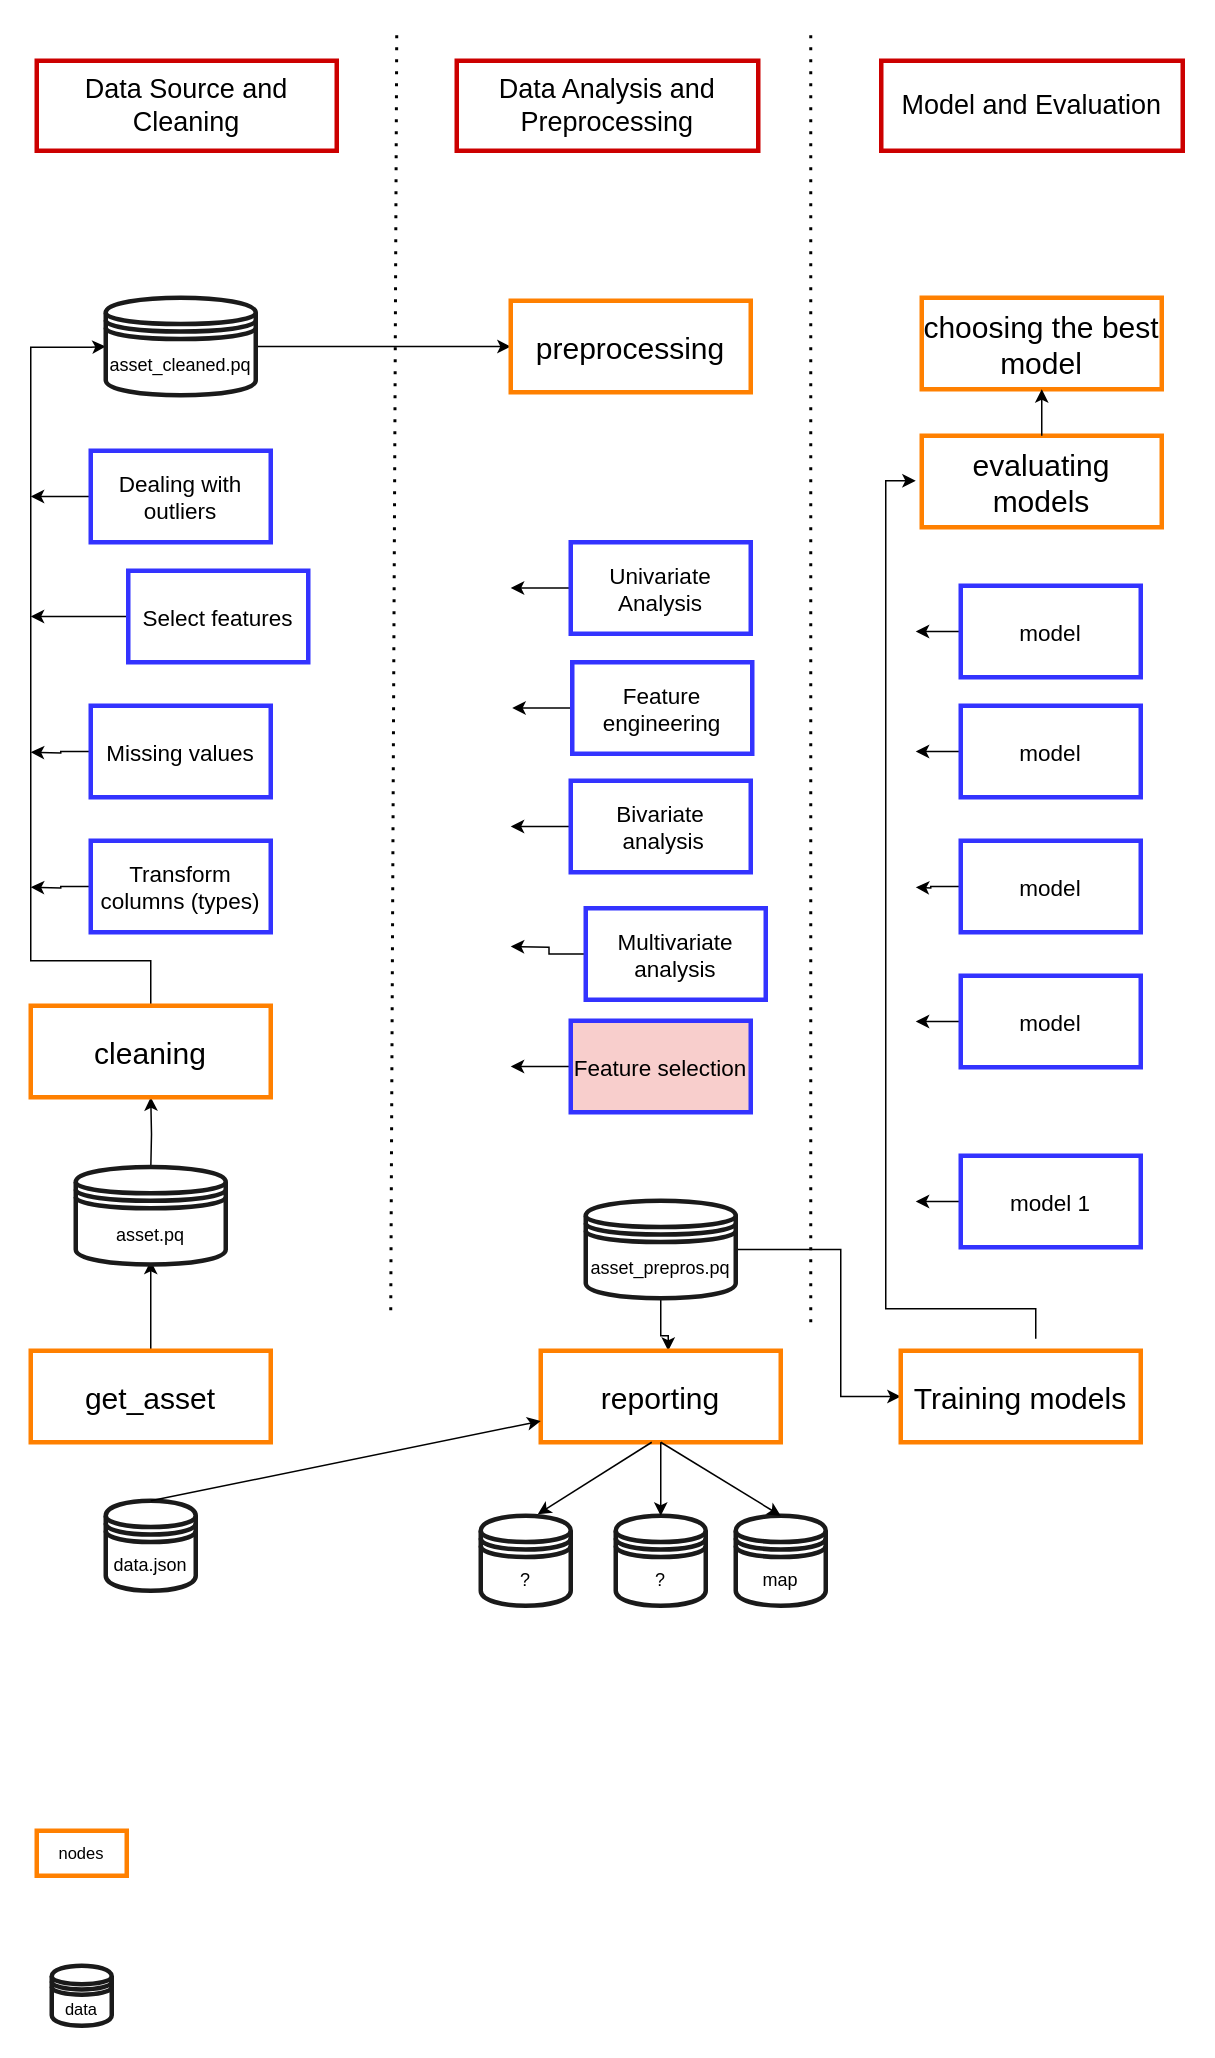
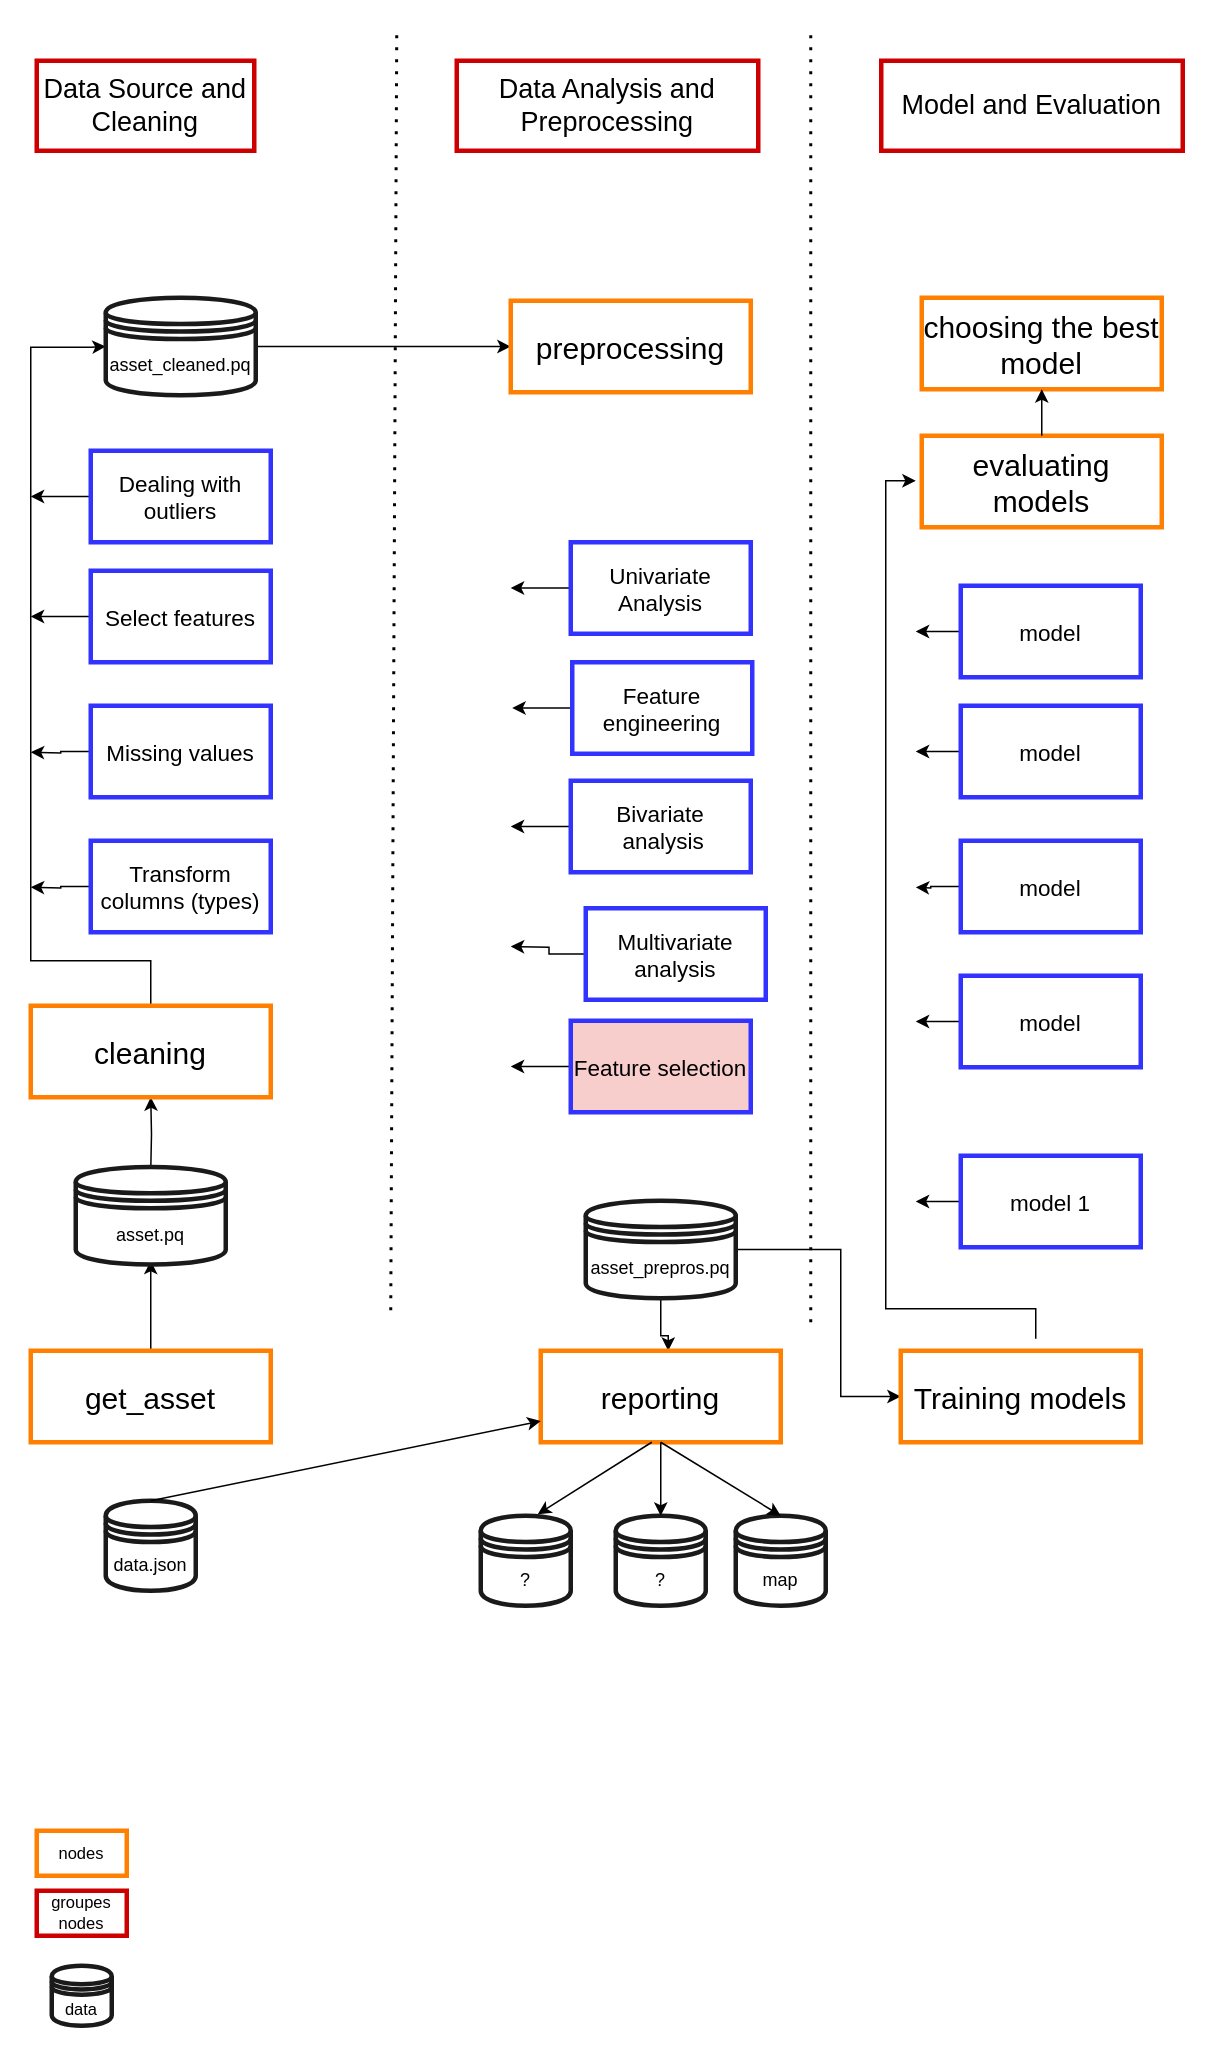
(187, 106) -> (146, 106)
(218, 617) -> (181, 617)
none -> (82, 1913)
